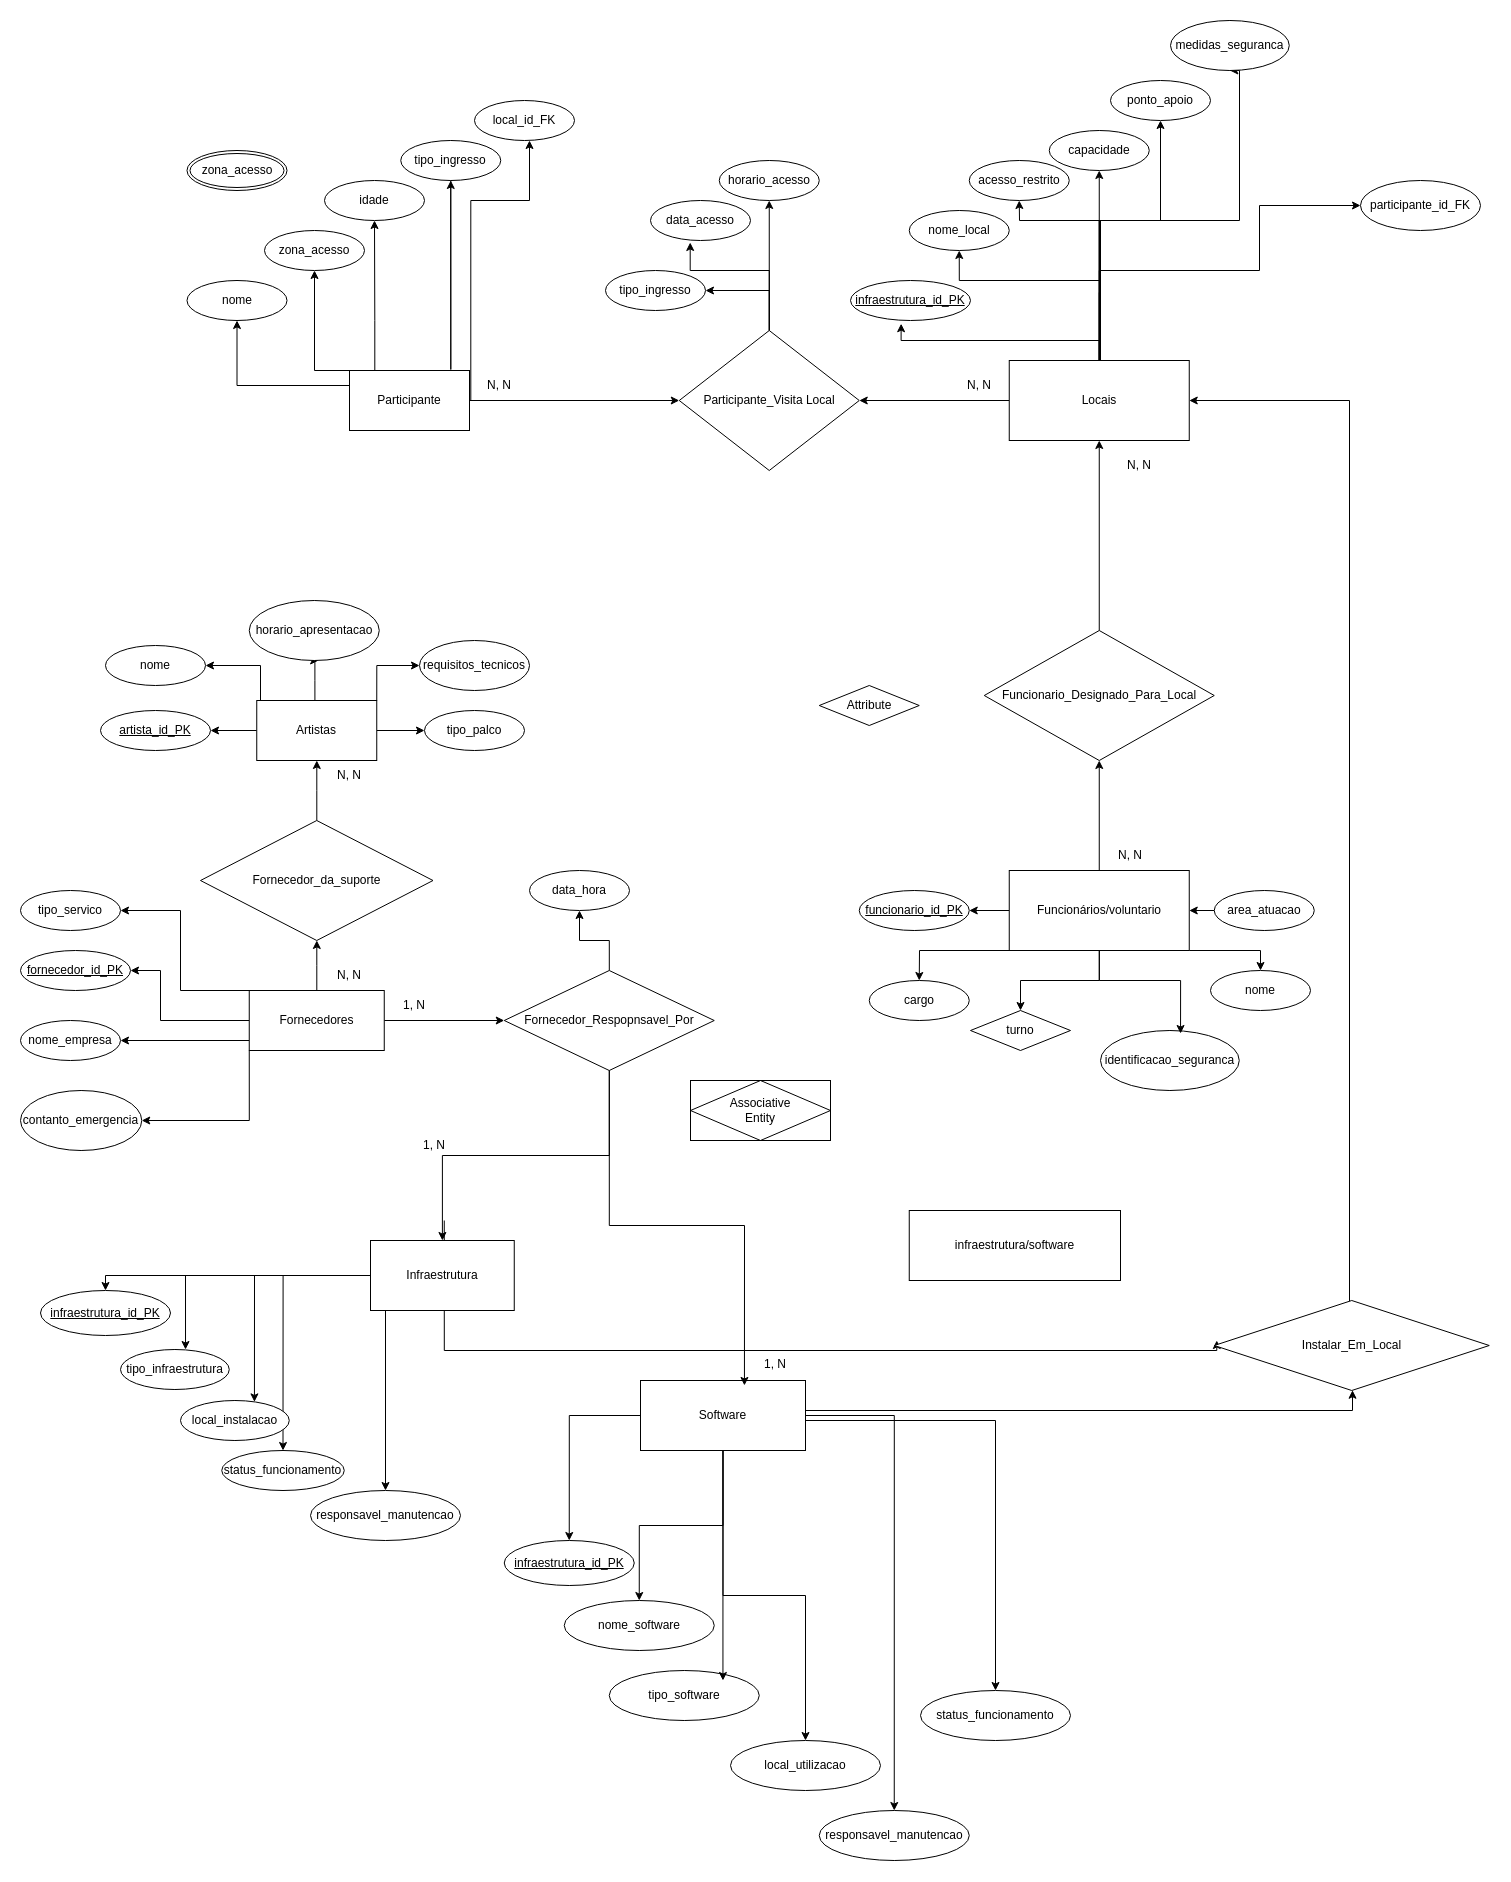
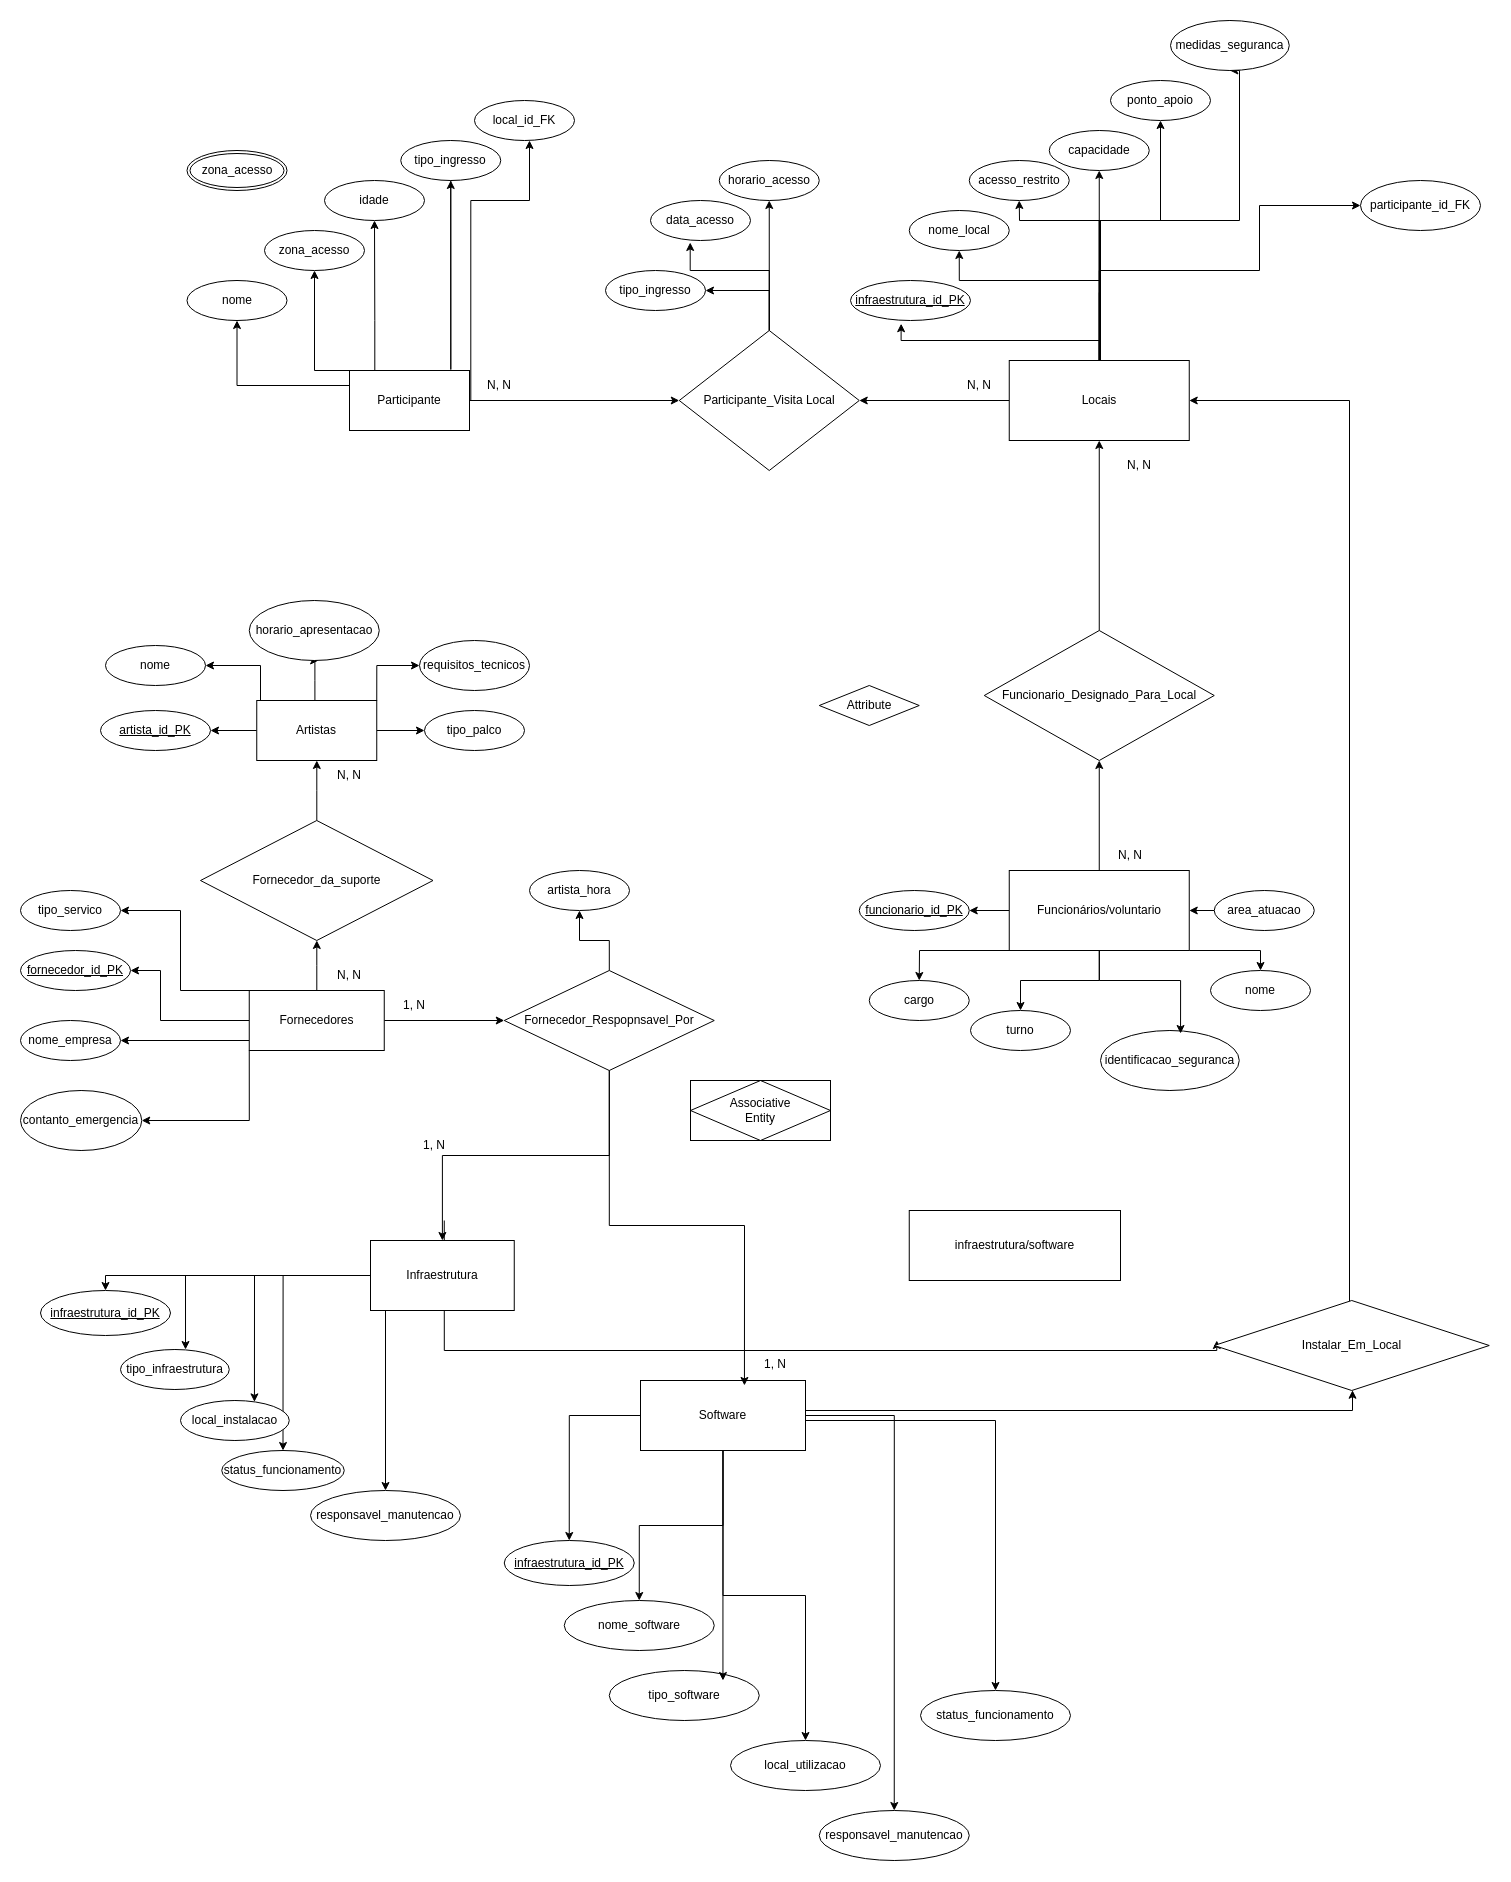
(580, 891) -> (580, 891)
(1021, 1031) -> (1021, 1031)
